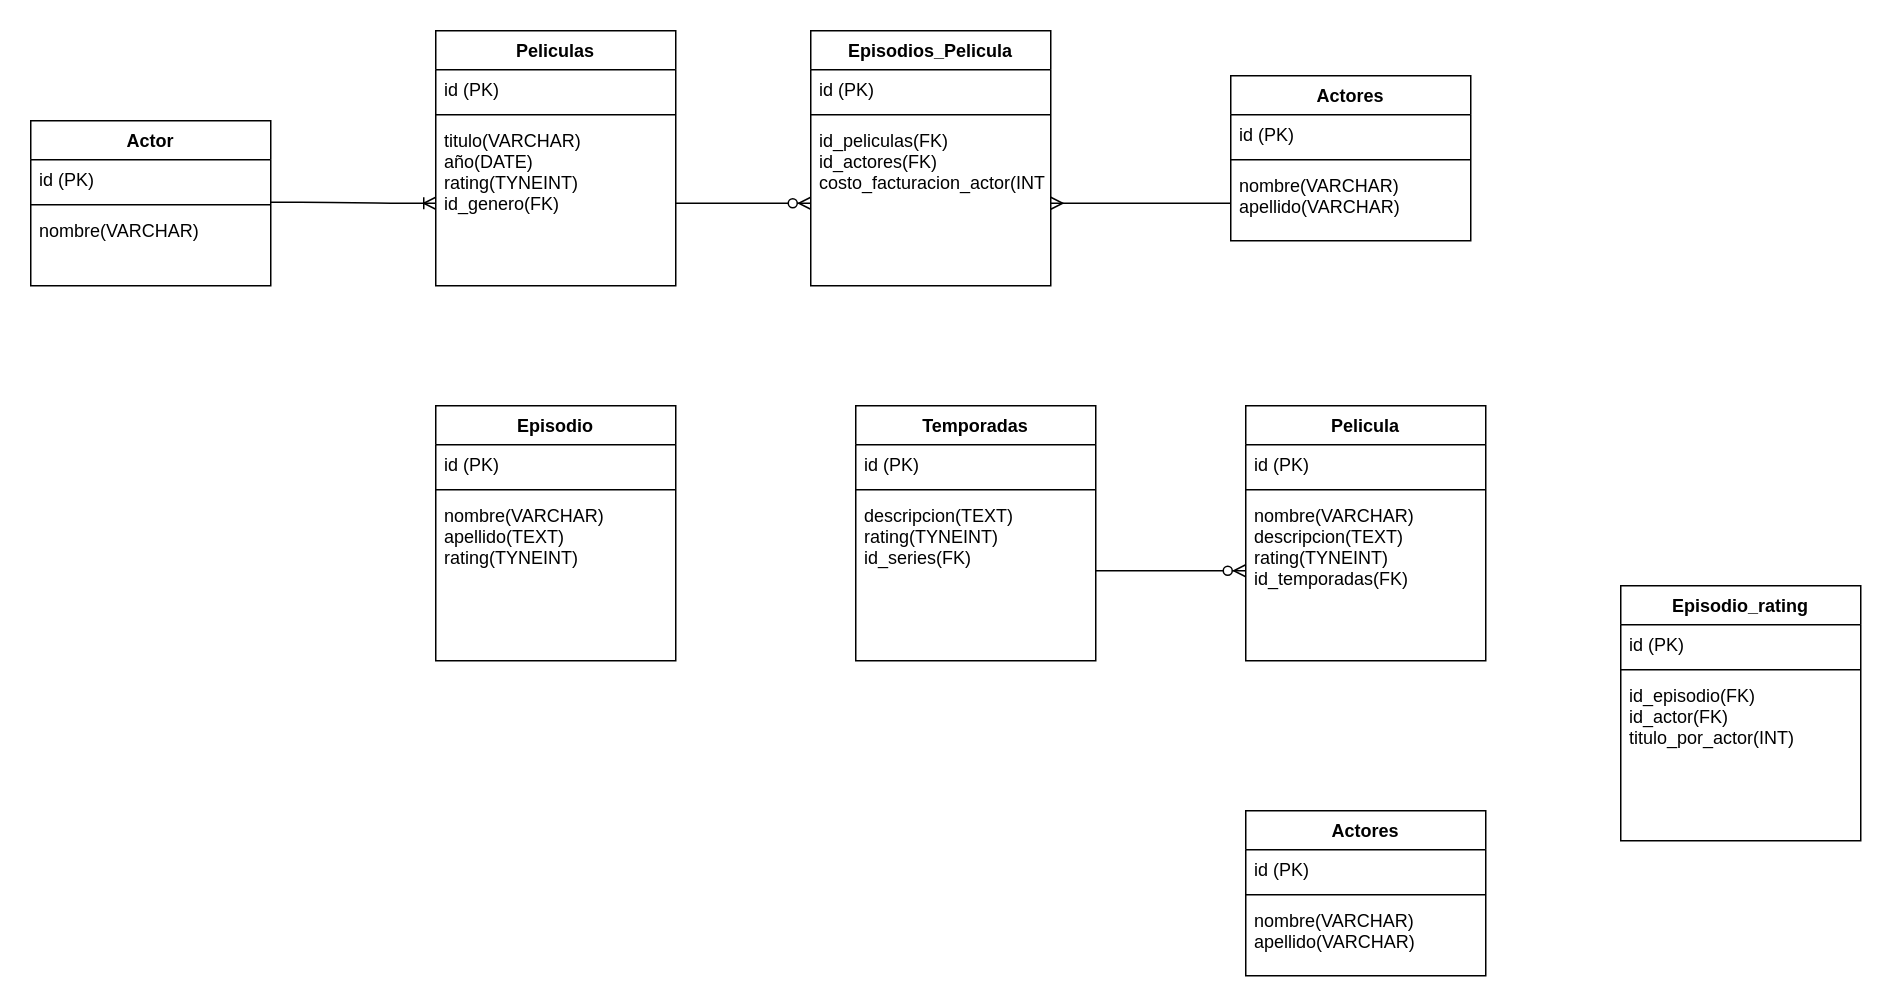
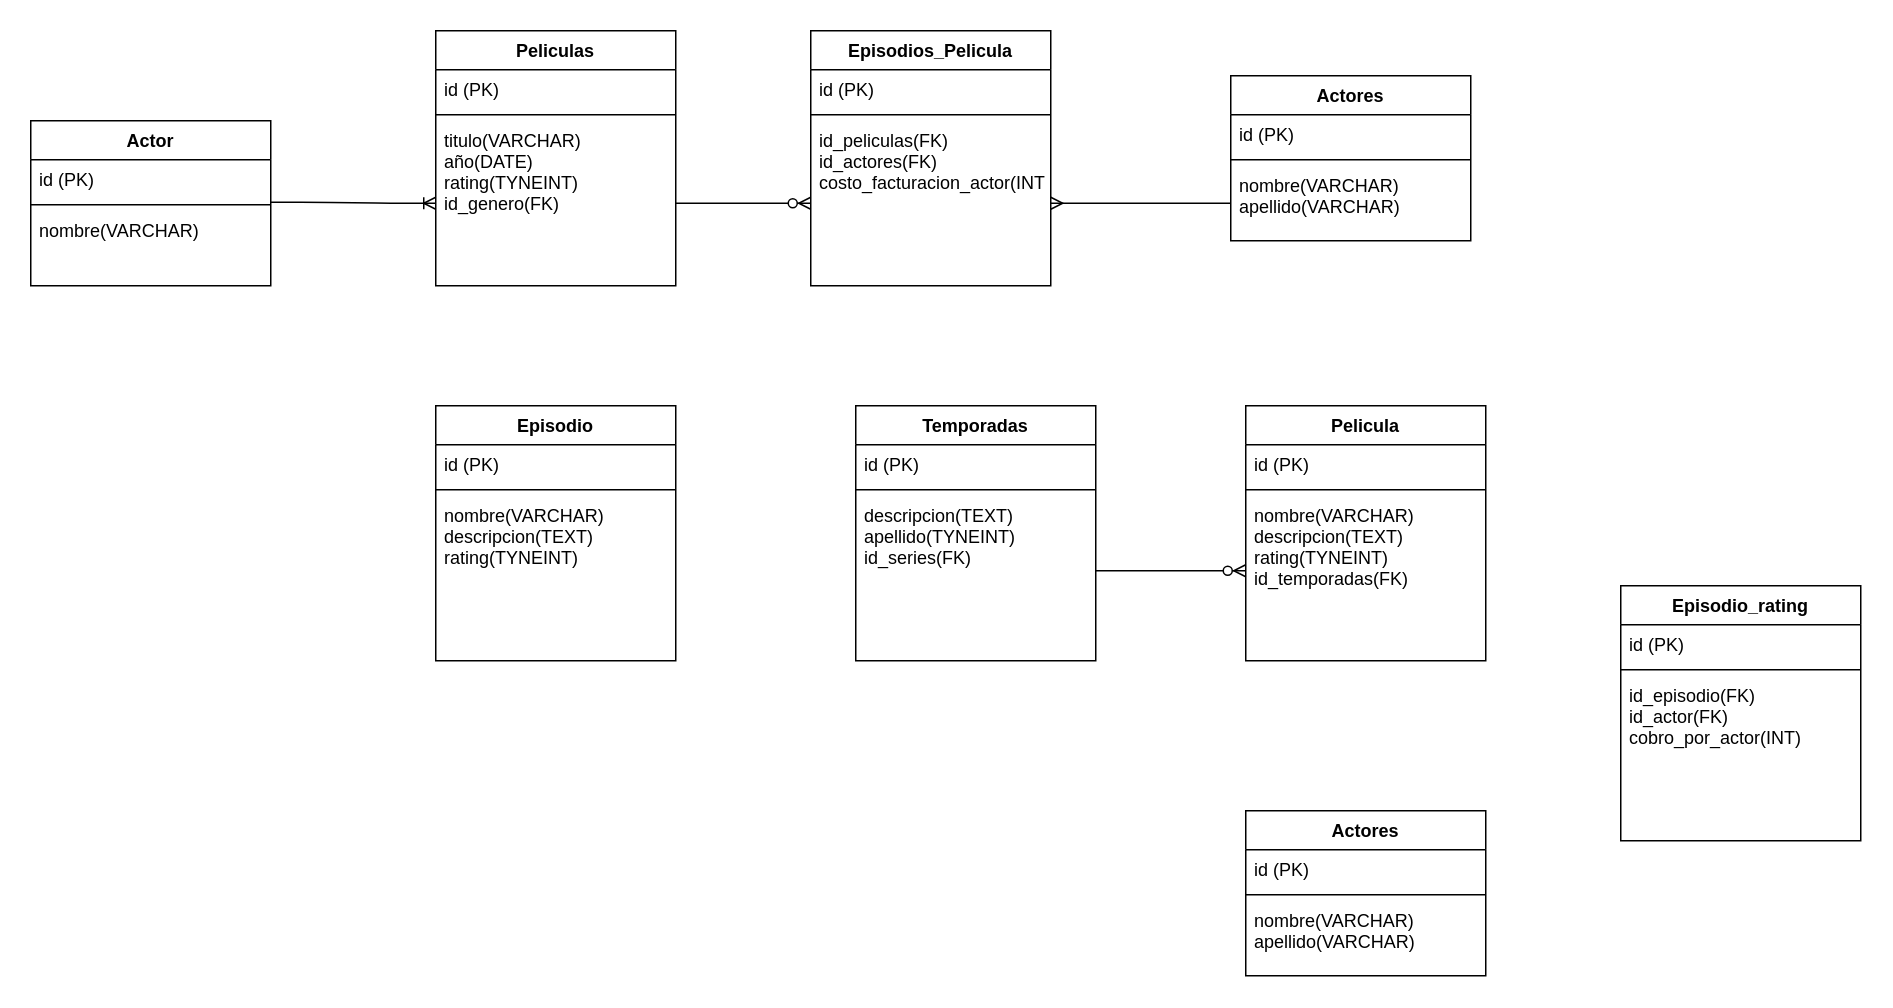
(520, 516) -> (520, 516)
(945, 516) -> (945, 516)
(1698, 696) -> (1698, 696)
